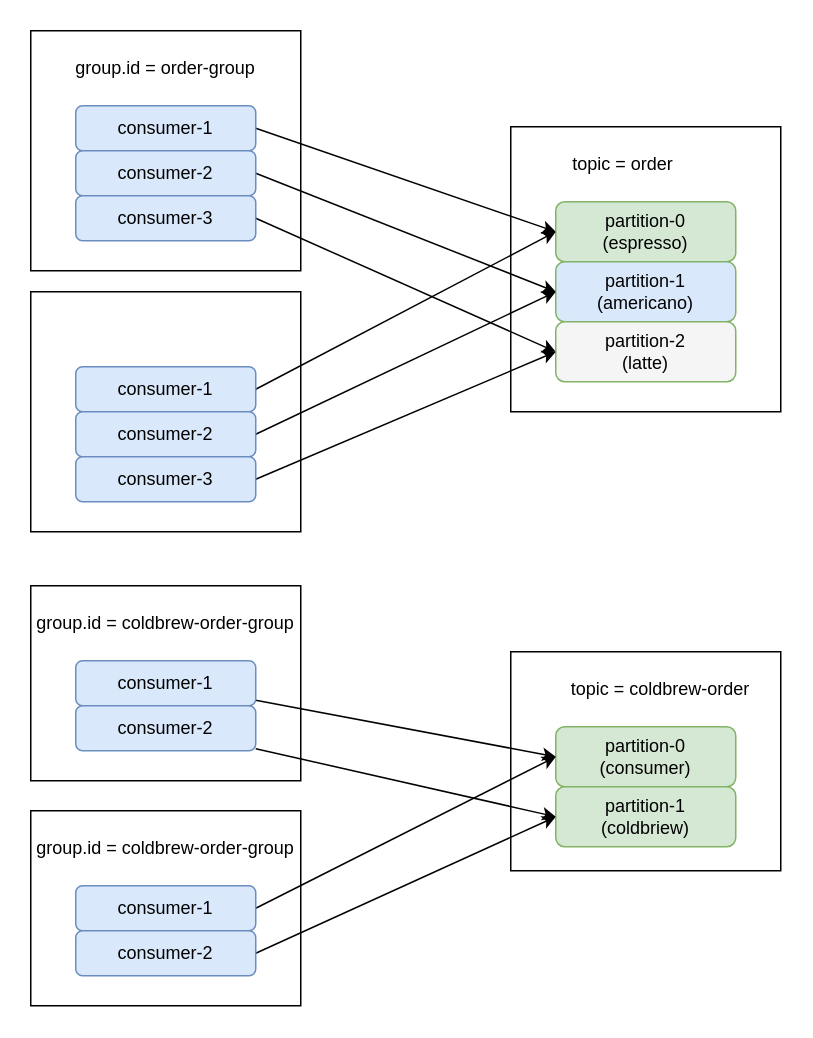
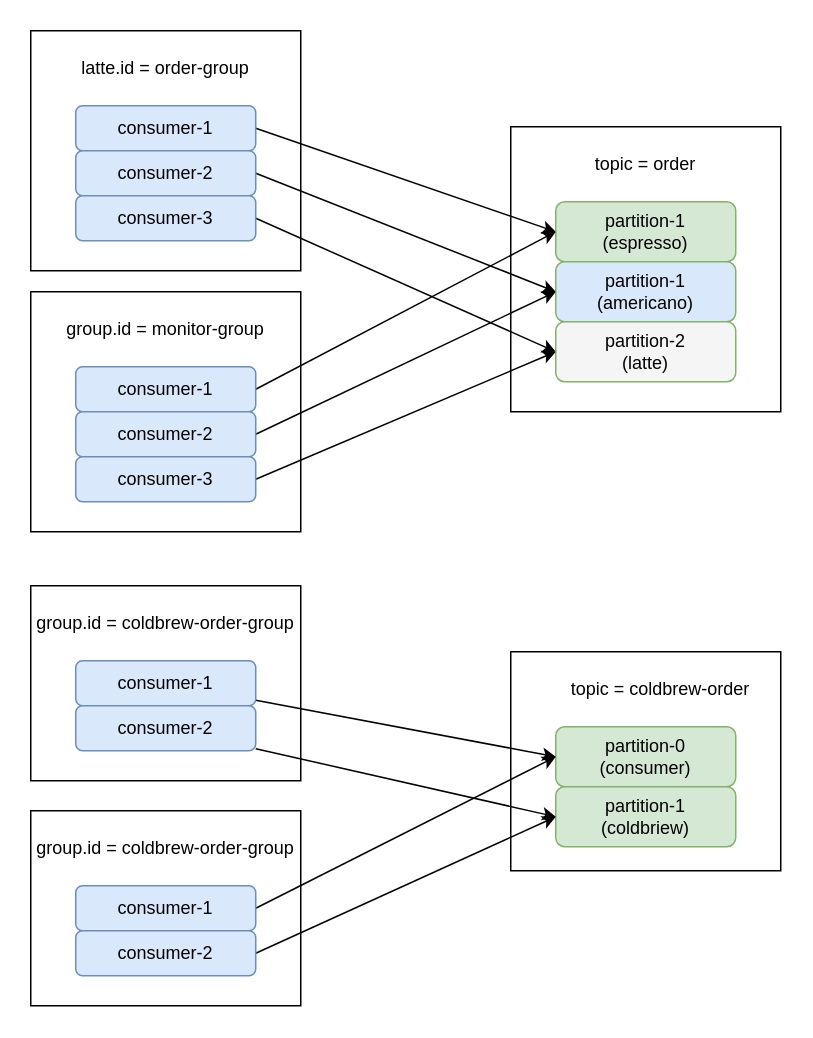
(166, 68) -> (166, 68)
(623, 164) -> (646, 164)
(646, 232) -> (646, 232)
none -> (166, 329)
